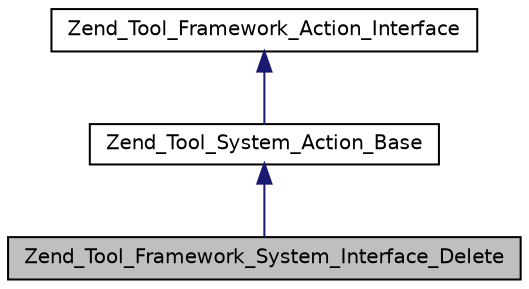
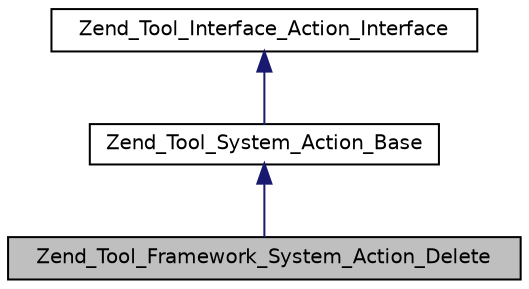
(264, 30) -> (264, 30)
(264, 258) -> (264, 258)
